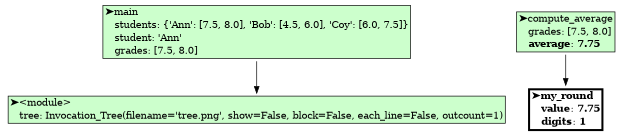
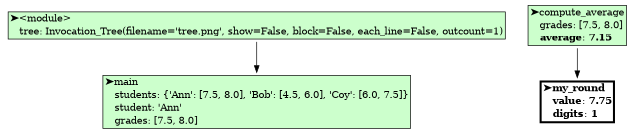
(589, 44) -> (600, 38)
(257, 74) -> (257, 54)
